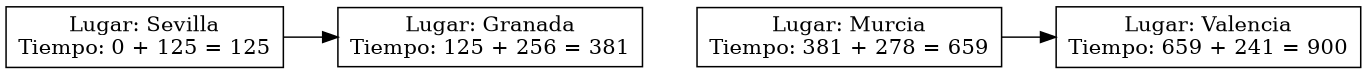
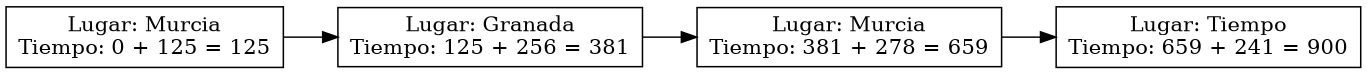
(145, 37) -> (145, 37)
none -> (662, 37)
(1208, 37) -> (1208, 37)
